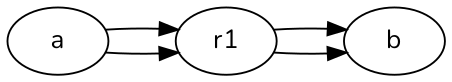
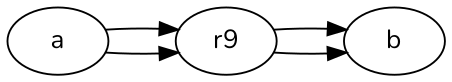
(226, 41) -> (226, 41)
